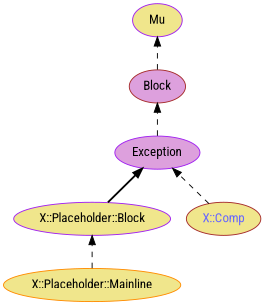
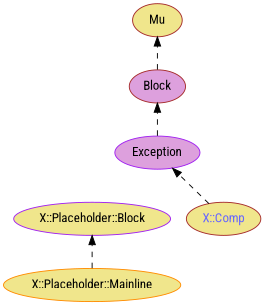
(157, 20) -> (157, 20)
(122, 189) -> none
